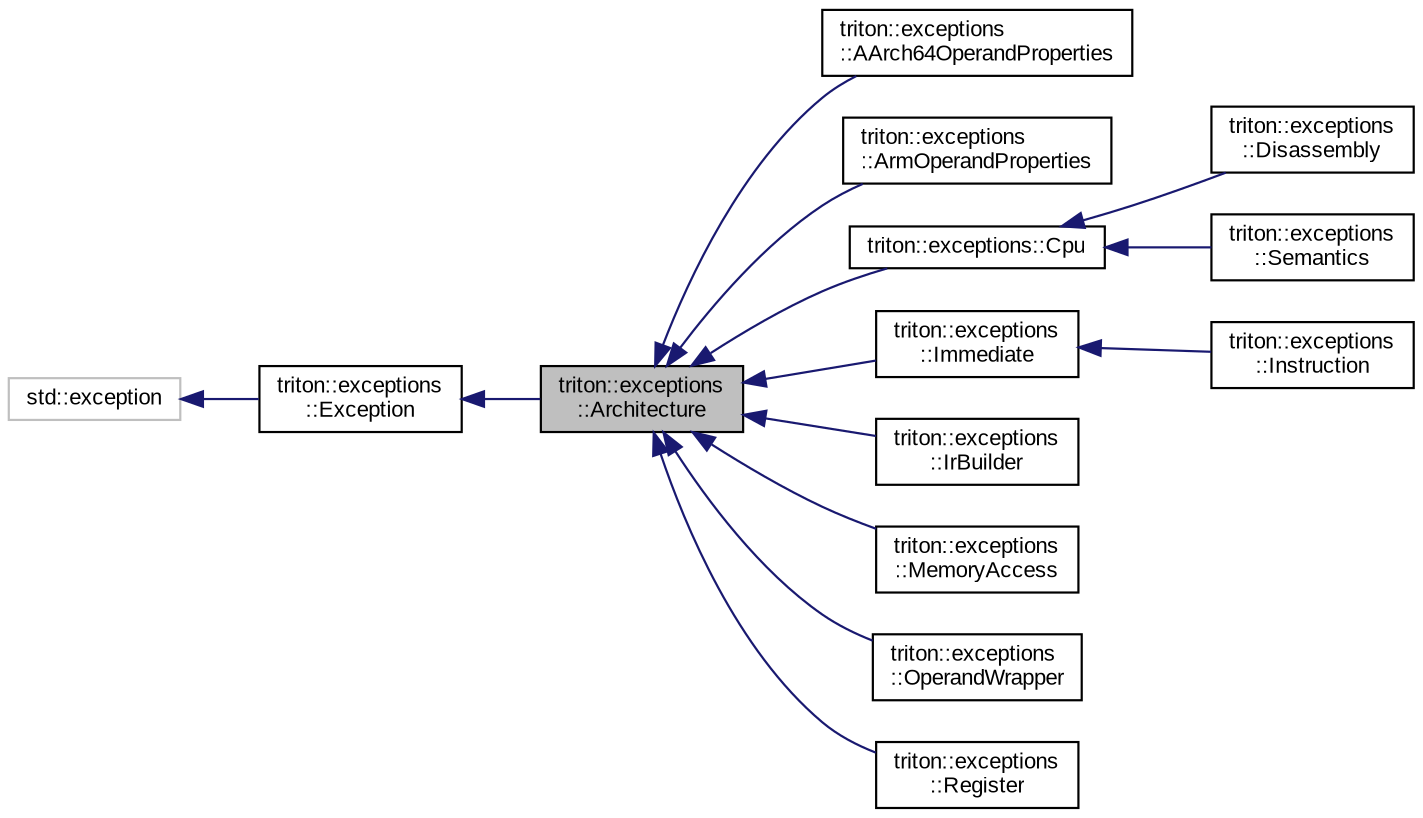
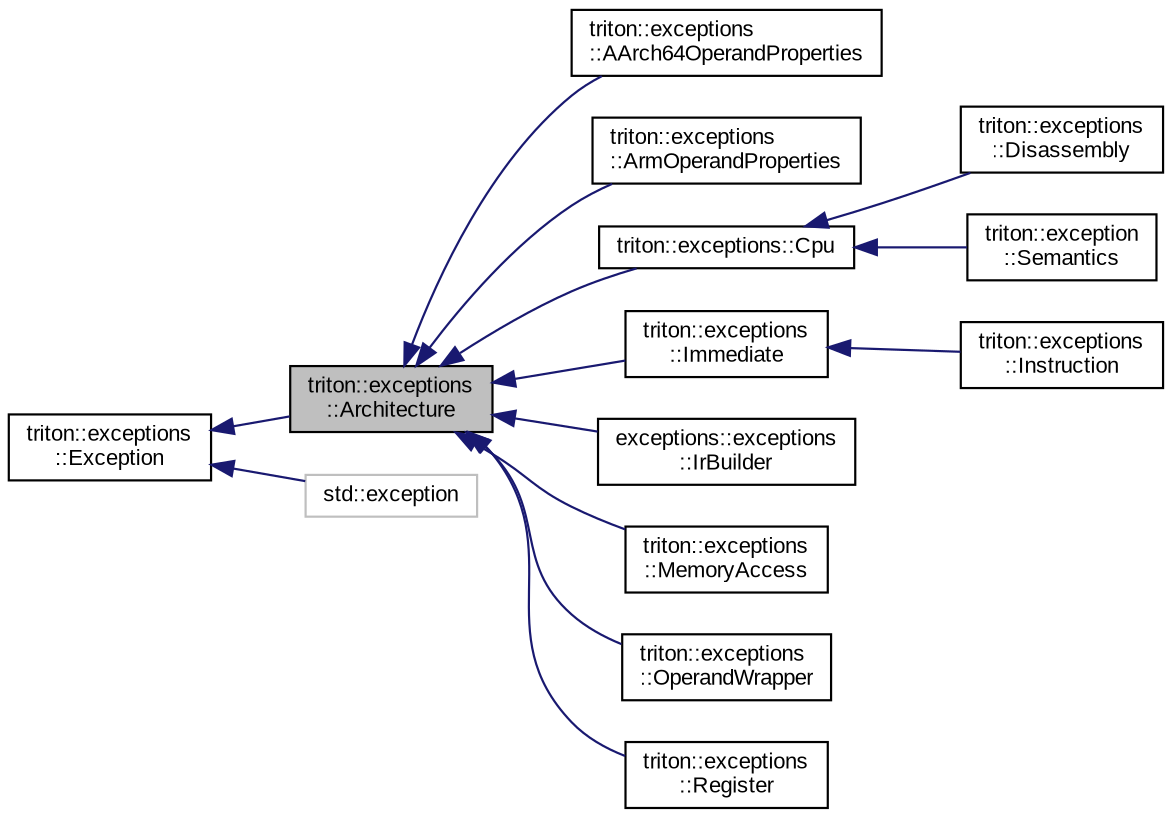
(1313, 247) -> (1062, 247)
(231, 399) -> (269, 475)
(977, 452) -> (727, 452)
